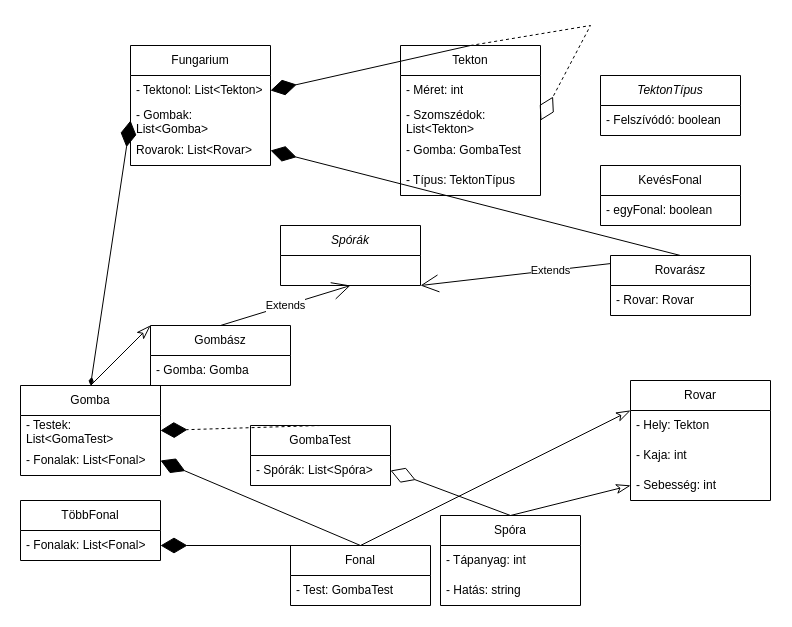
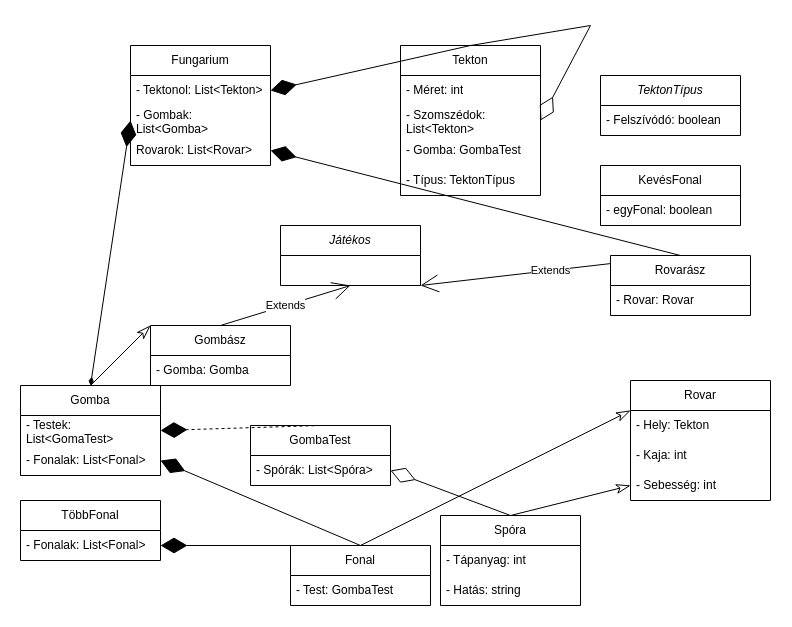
(572, 29) -> (572, 29)
(351, 241) -> (351, 241)
